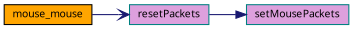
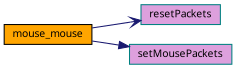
(223, 15) -> (106, 43)
